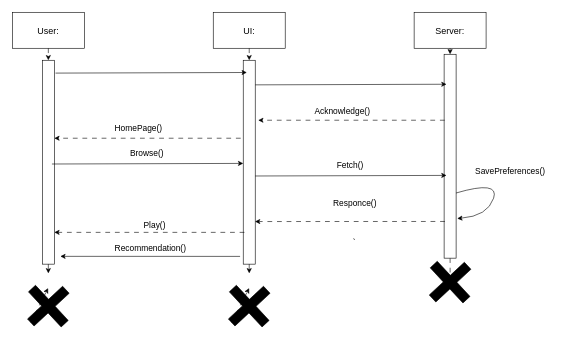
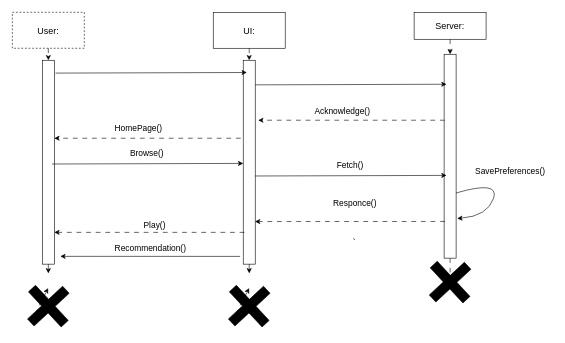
(48, 30) -> (48, 30)
(450, 30) -> (450, 26)
